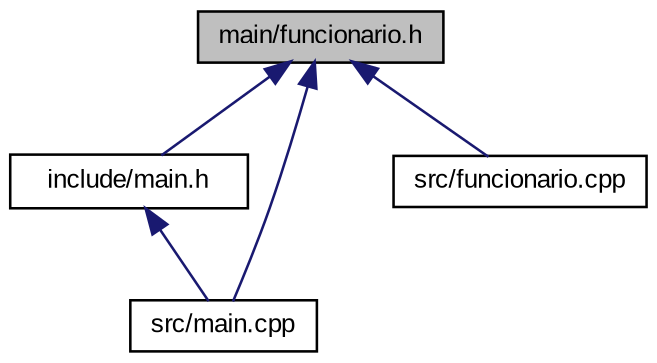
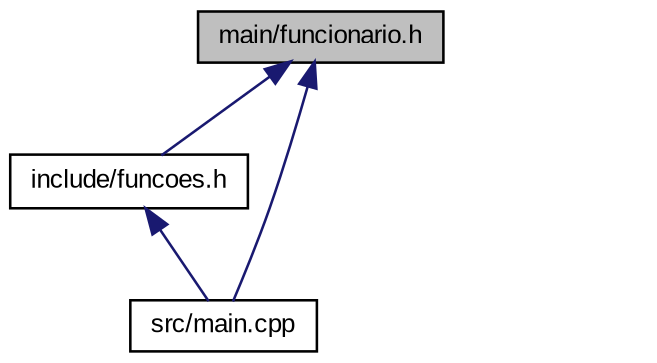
(129, 181) -> (129, 181)
(520, 181) -> none
